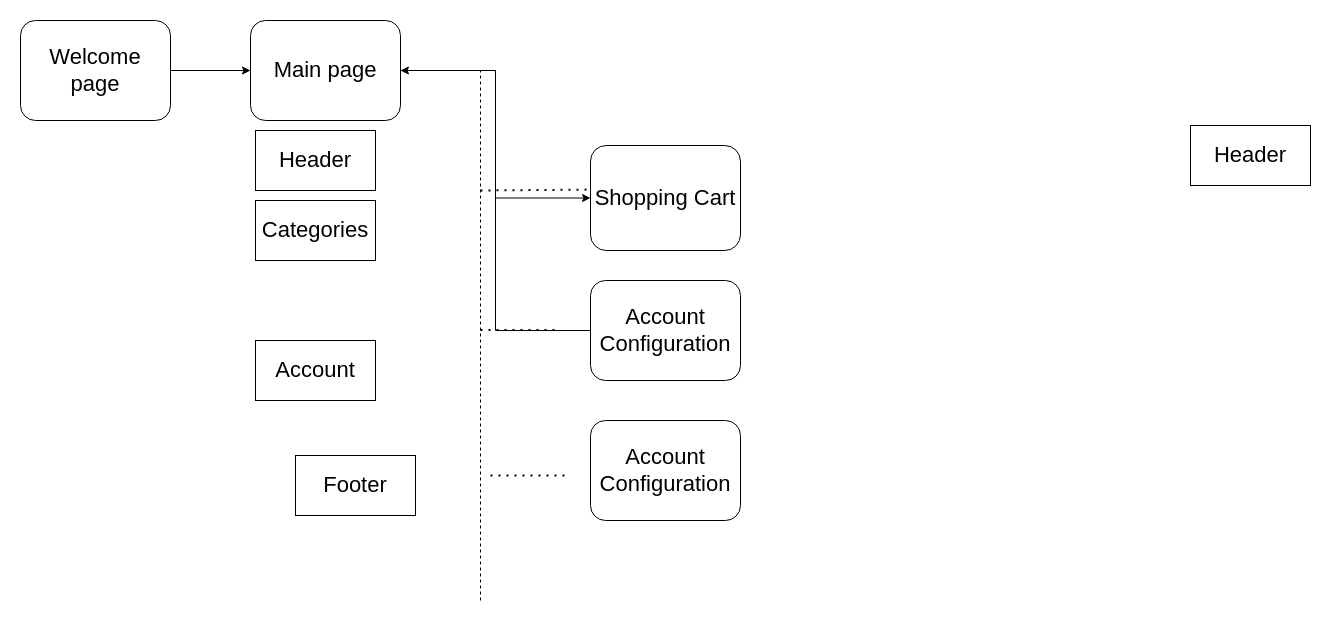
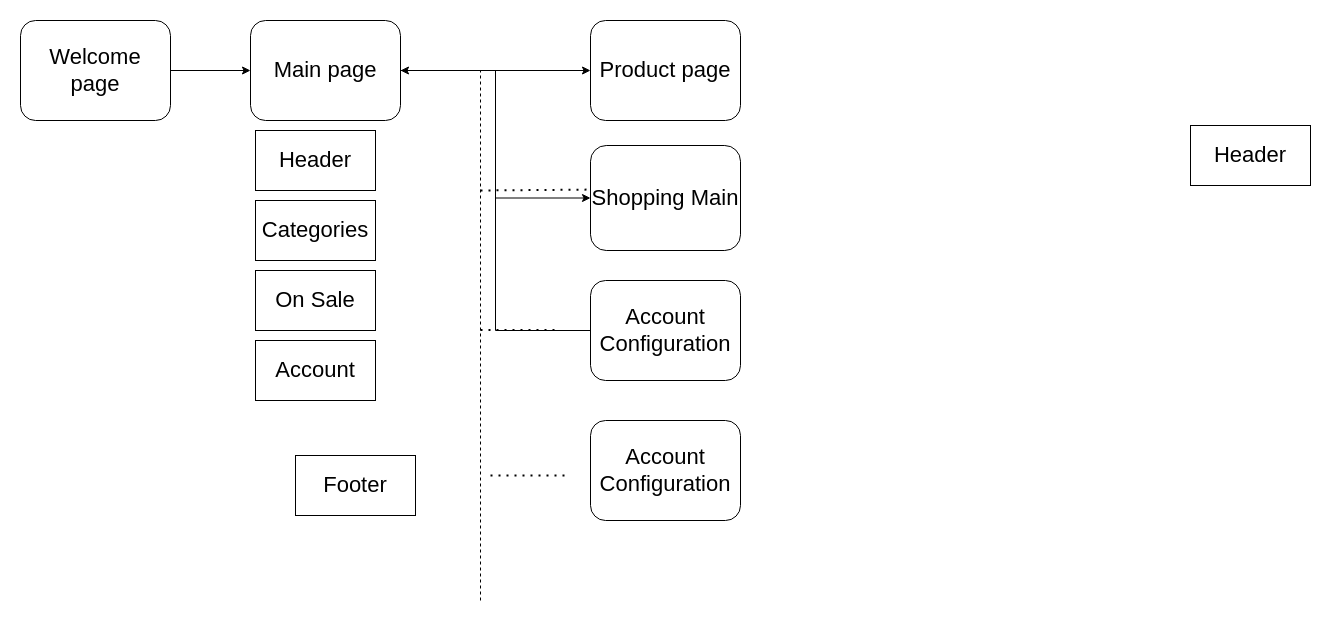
none -> (540, 71)
none -> (666, 71)
(666, 199) -> (666, 199)
none -> (316, 301)
